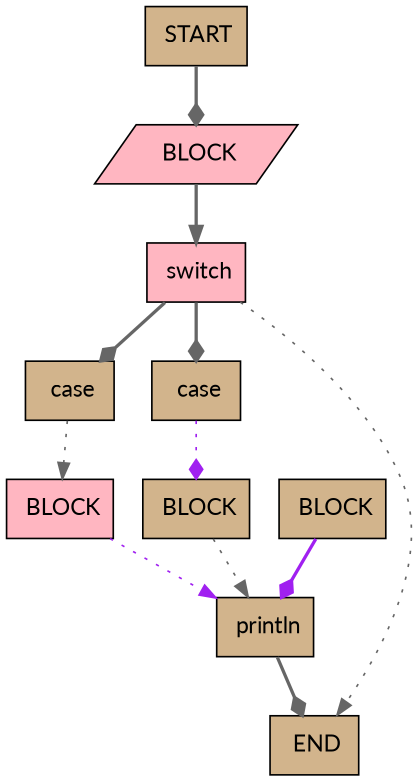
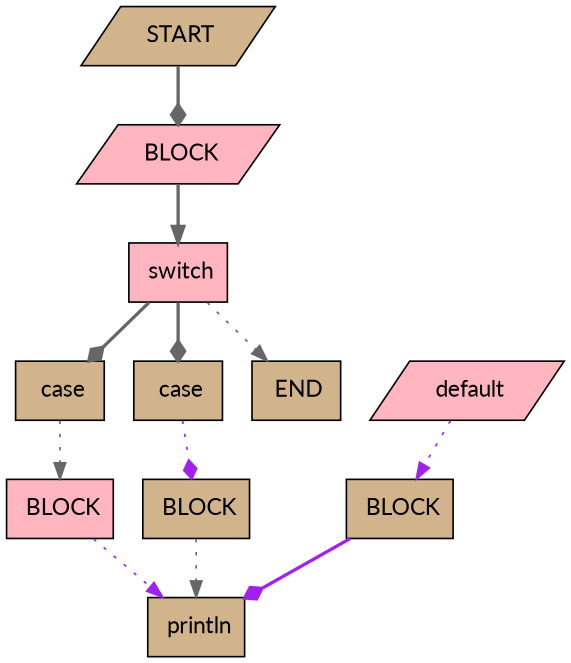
(196, 36) -> (178, 36)
none -> (467, 391)
(286, 677) -> none
